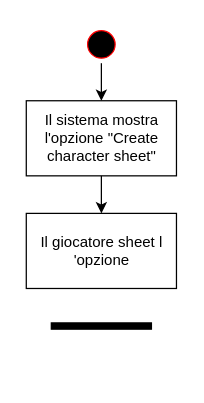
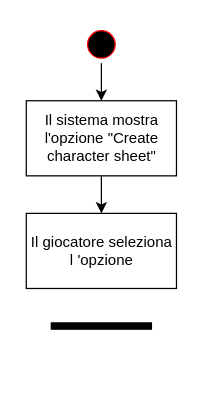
(102, 251) -> (102, 251)
